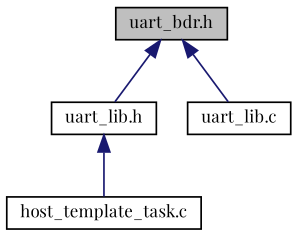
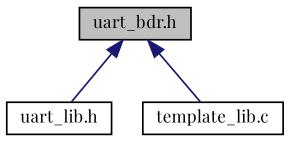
(239, 118) -> (213, 118)
(104, 213) -> none
